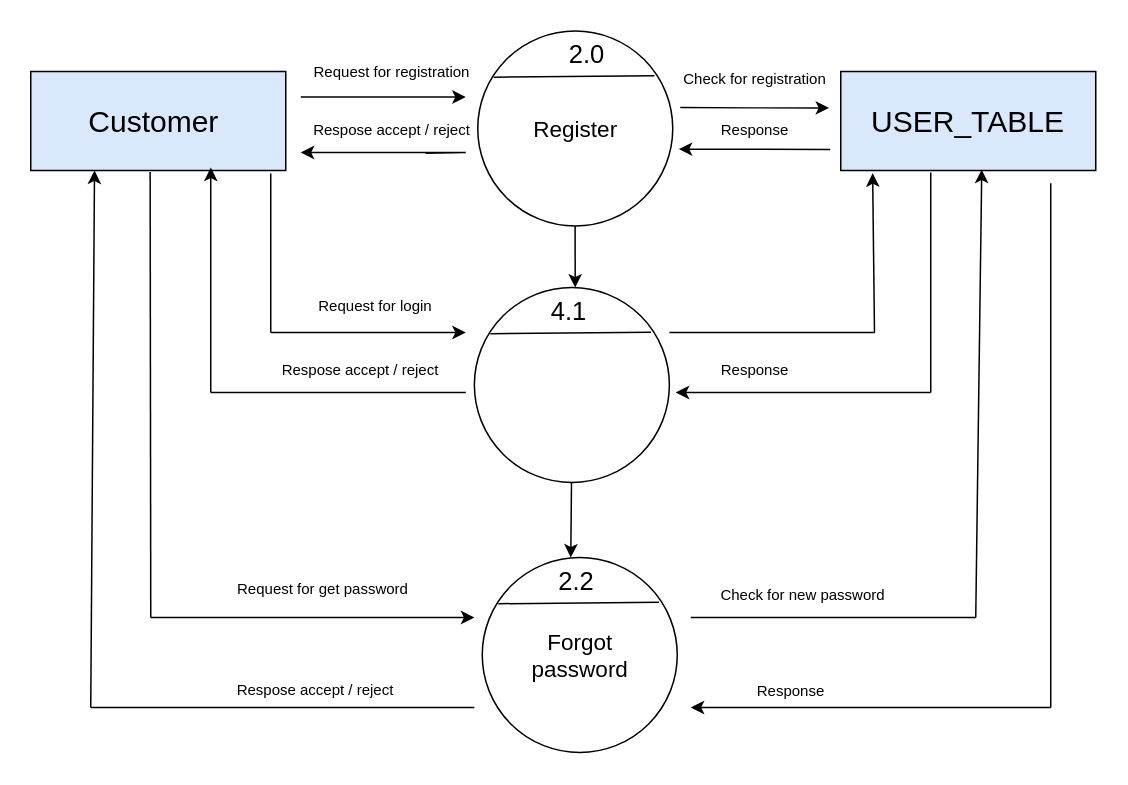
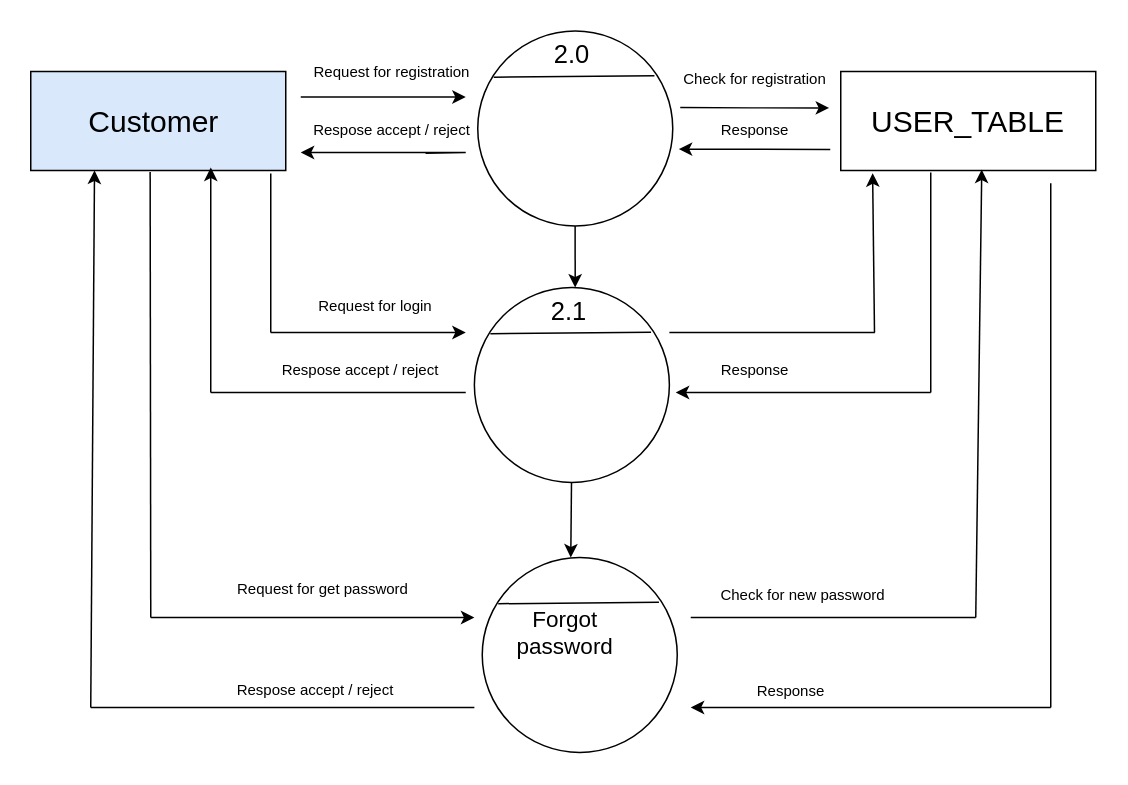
(587, 56) -> (572, 56)
(968, 121) -> (968, 121)
(575, 128) -> none
(569, 313) -> (569, 313)
(576, 583) -> none
(580, 655) -> (565, 632)
